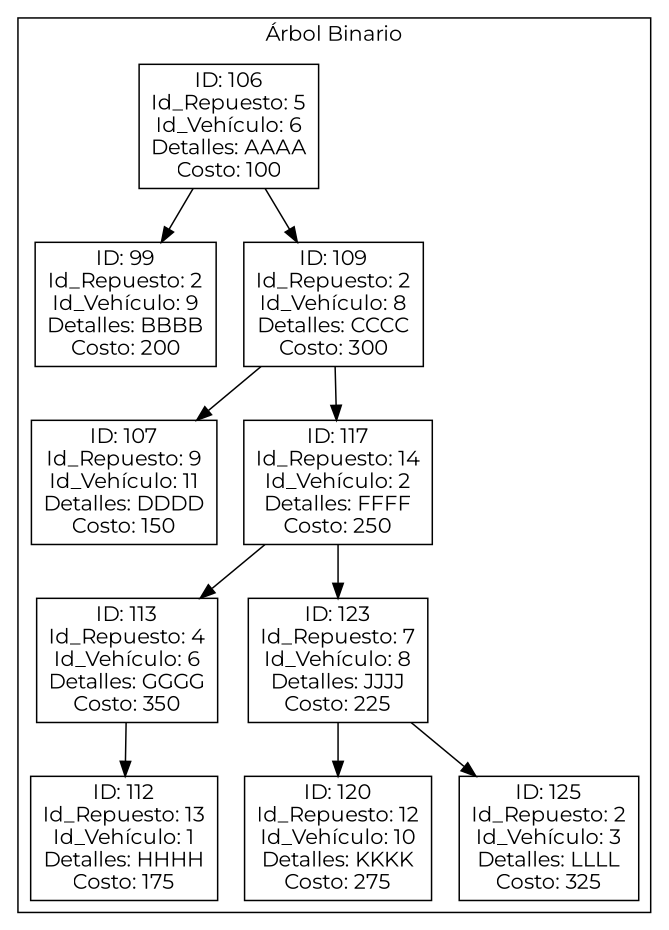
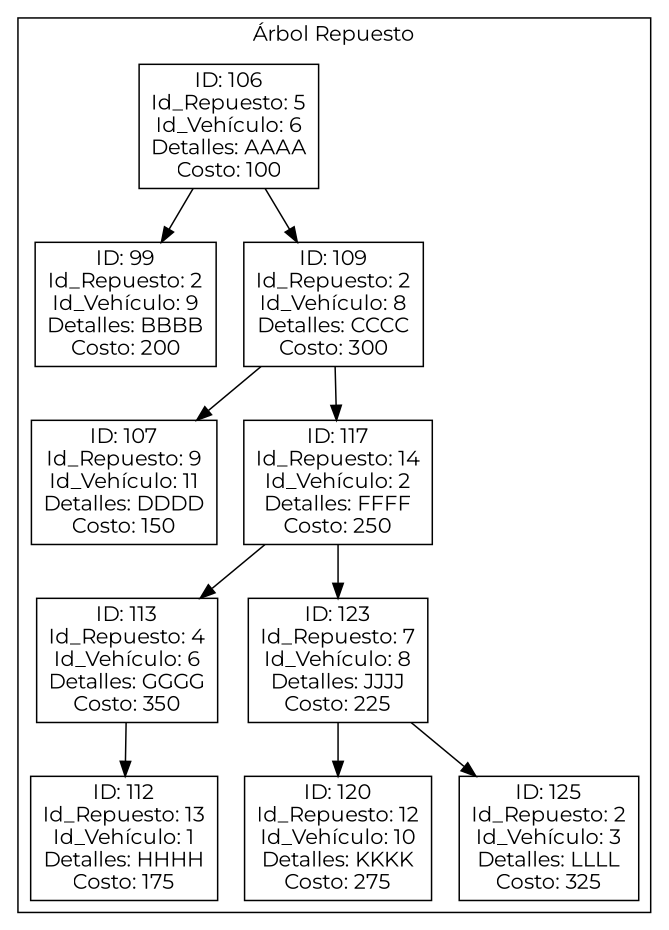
(334, 35) -> (334, 35)
